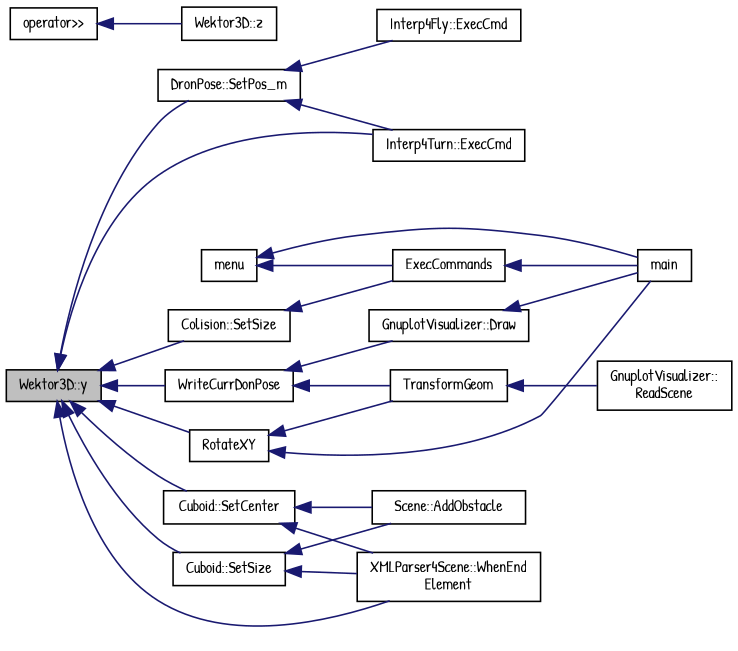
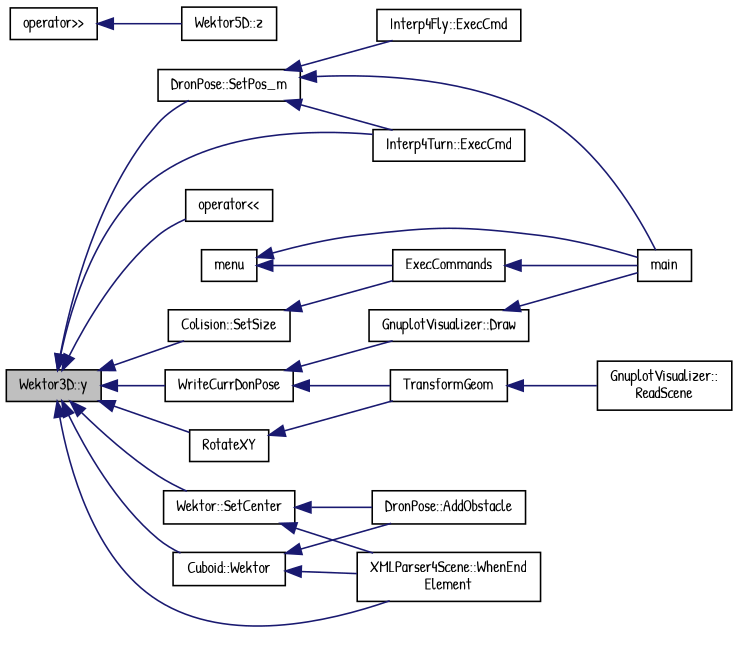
(229, 24) -> (229, 24)
none -> (229, 205)
(500, 433) -> (518, 105)
(229, 507) -> (229, 507)
(449, 507) -> (449, 507)
(229, 569) -> (229, 569)
